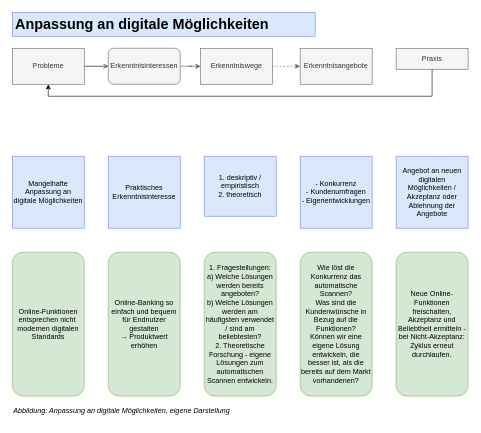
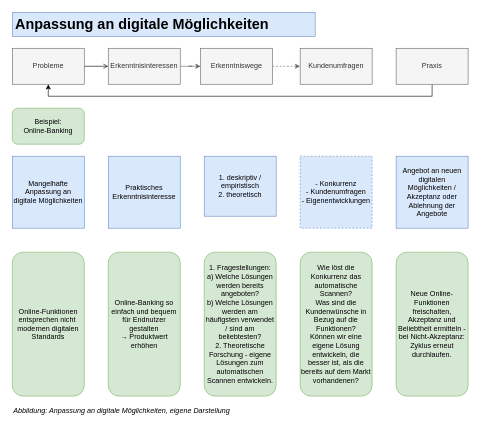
(432, 59) -> (432, 66)
(144, 66) -> (144, 66)
(336, 66) -> (336, 66)
none -> (48, 126)
(336, 192) -> (336, 192)
